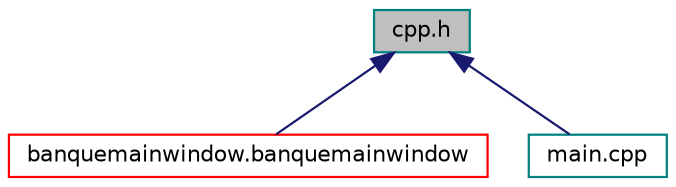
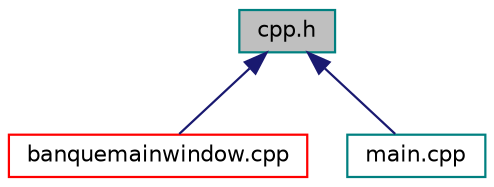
(248, 156) -> (158, 156)
